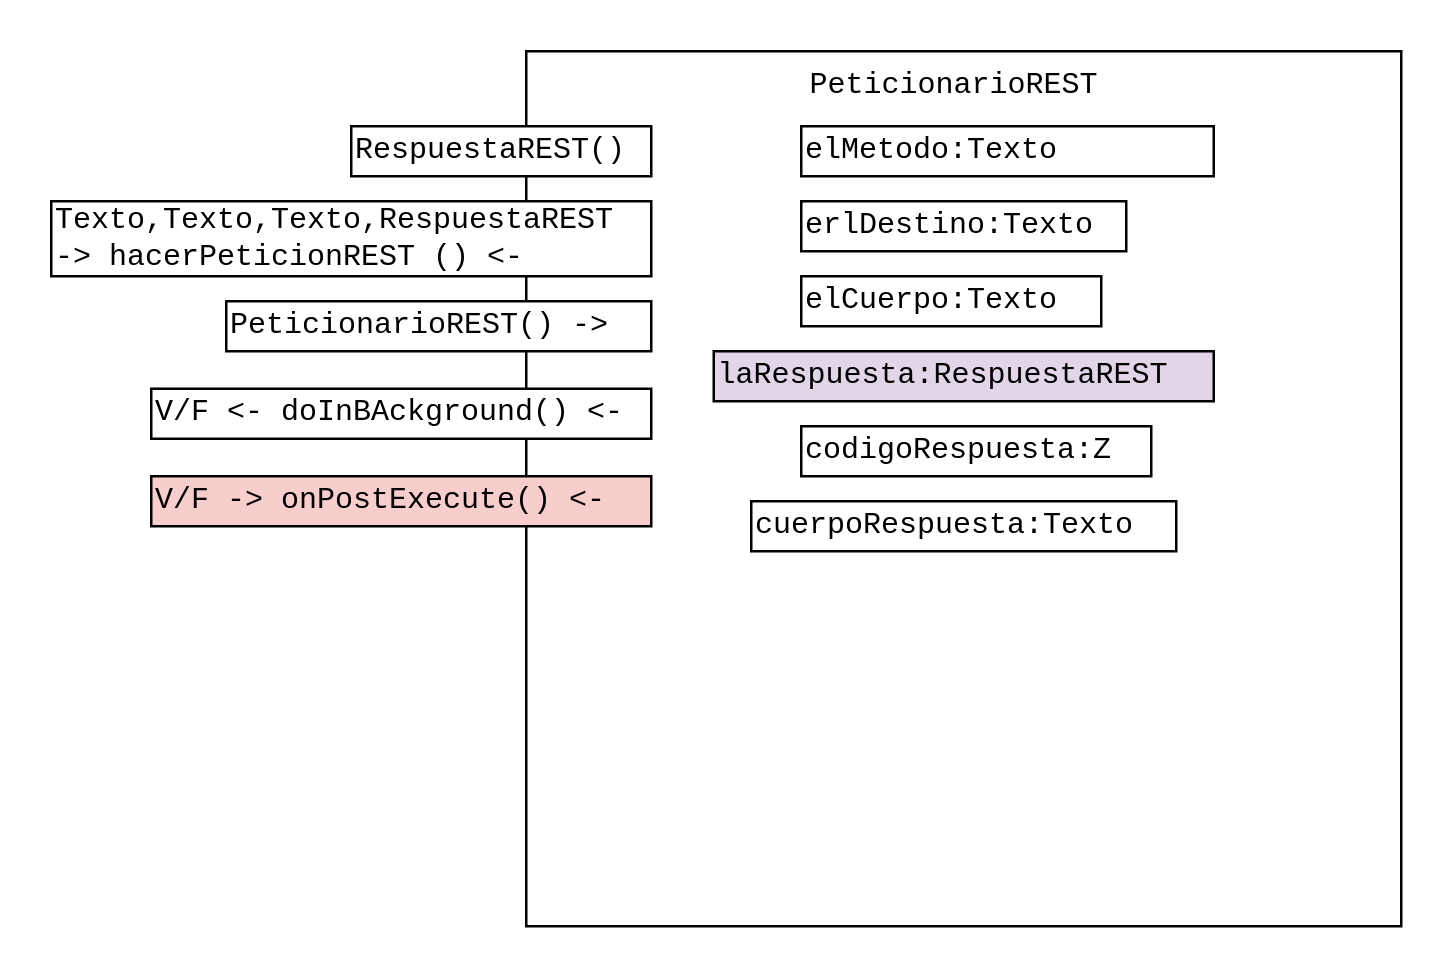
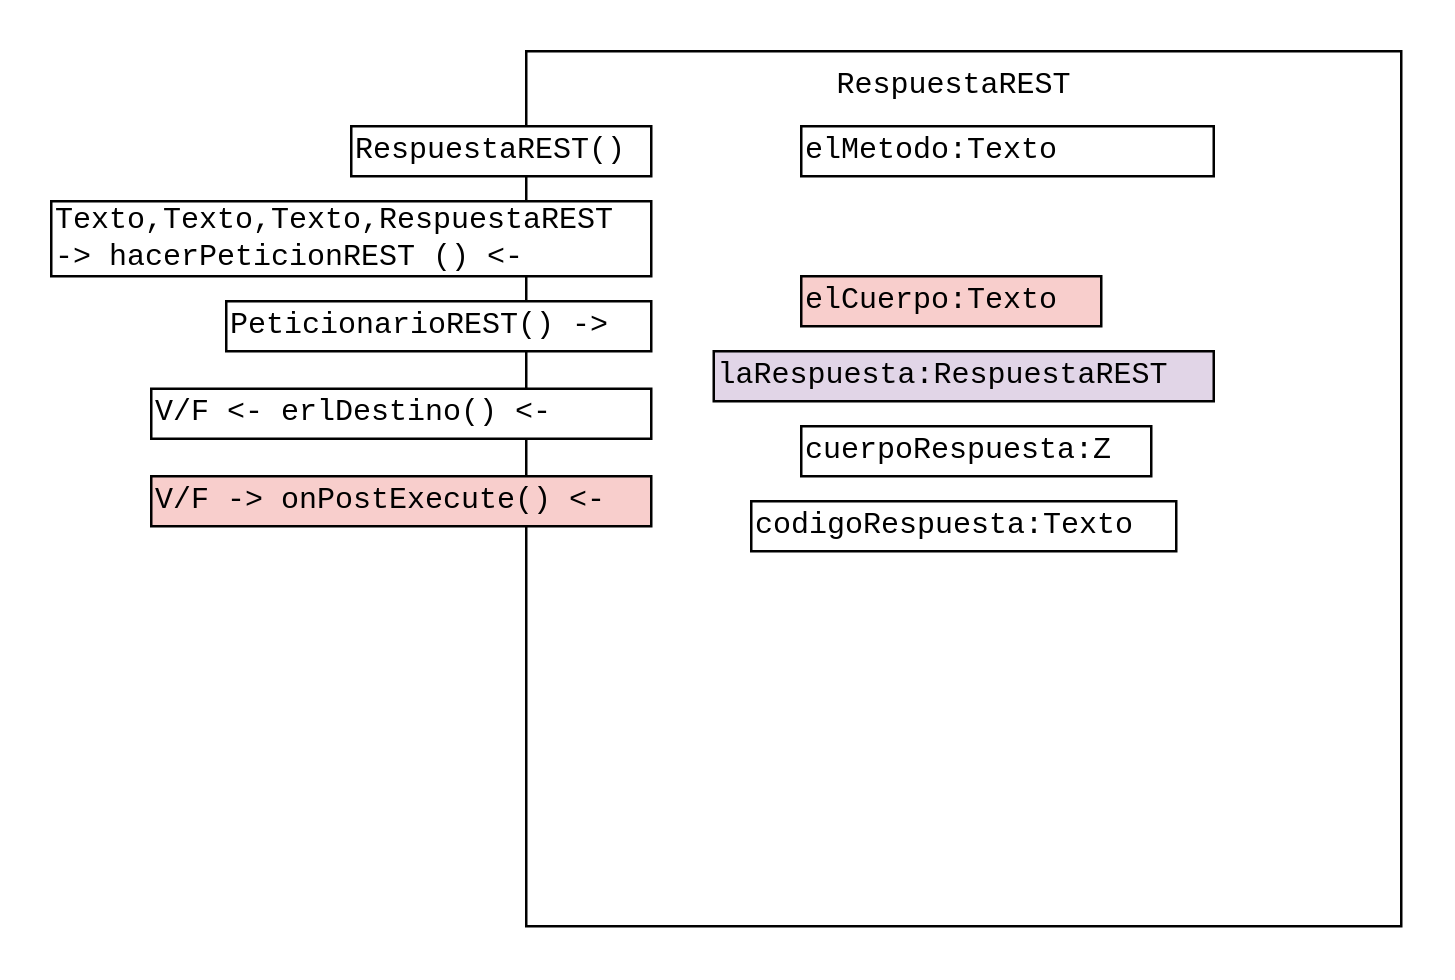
(964, 87) -> (964, 87)
(964, 226) -> none
(951, 301) -> (951, 301)
(363, 414) -> (322, 414)
(941, 451) -> (945, 451)
(929, 526) -> (925, 526)
